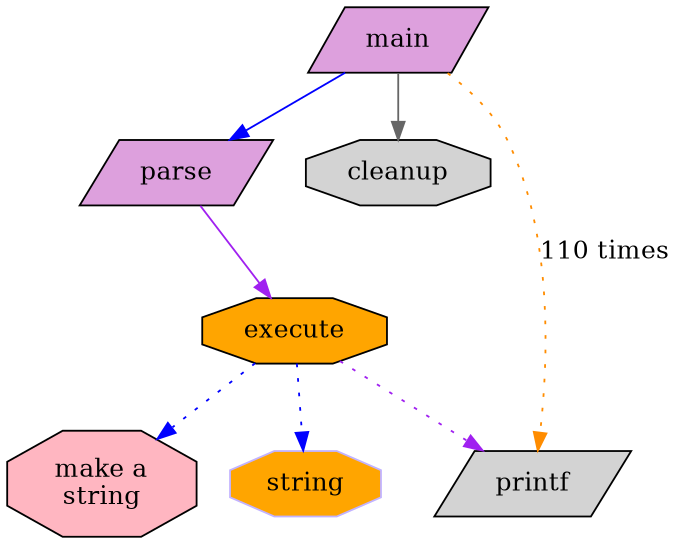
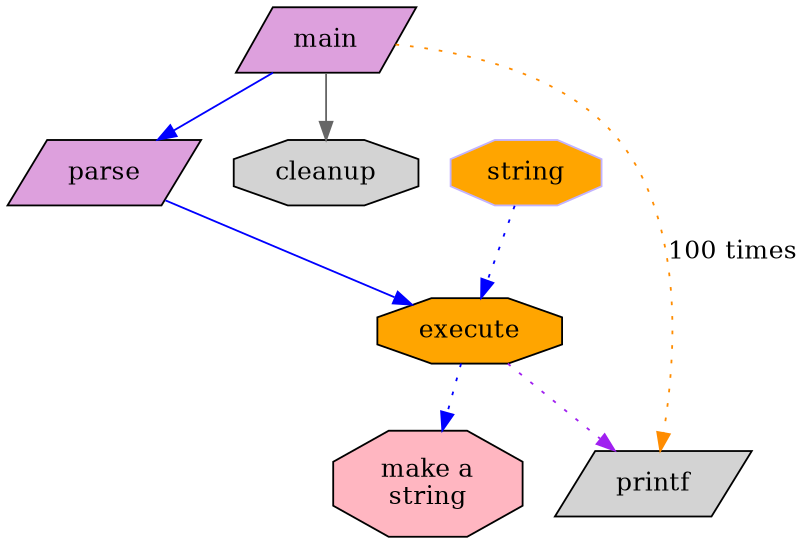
(230, 244) -> (280, 249)
(605, 252) -> (733, 252)
(299, 398) -> (501, 243)
